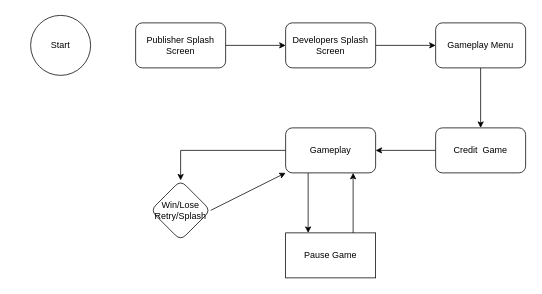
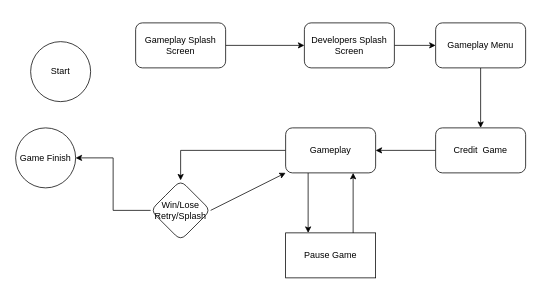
(60, 45) -> (60, 72)
(180, 45) -> (180, 45)
(330, 45) -> (349, 45)
none -> (45, 158)
none -> (130, 210)
